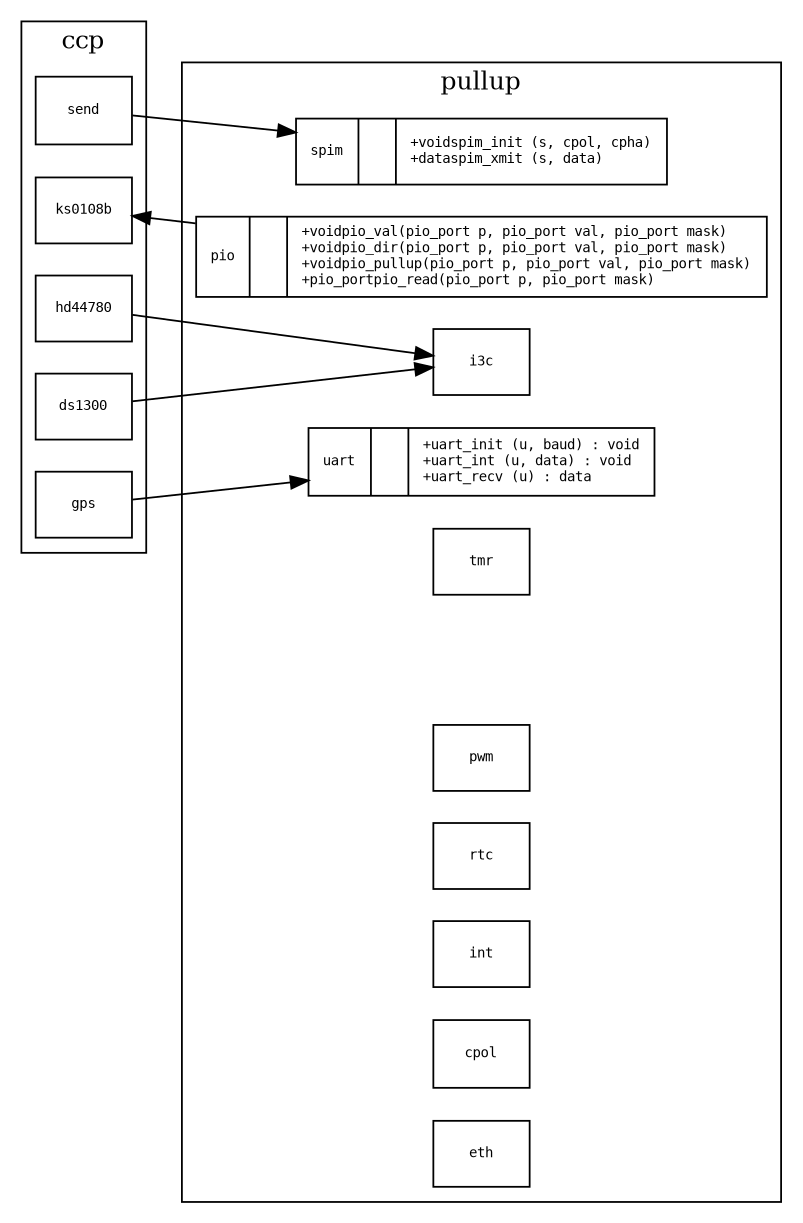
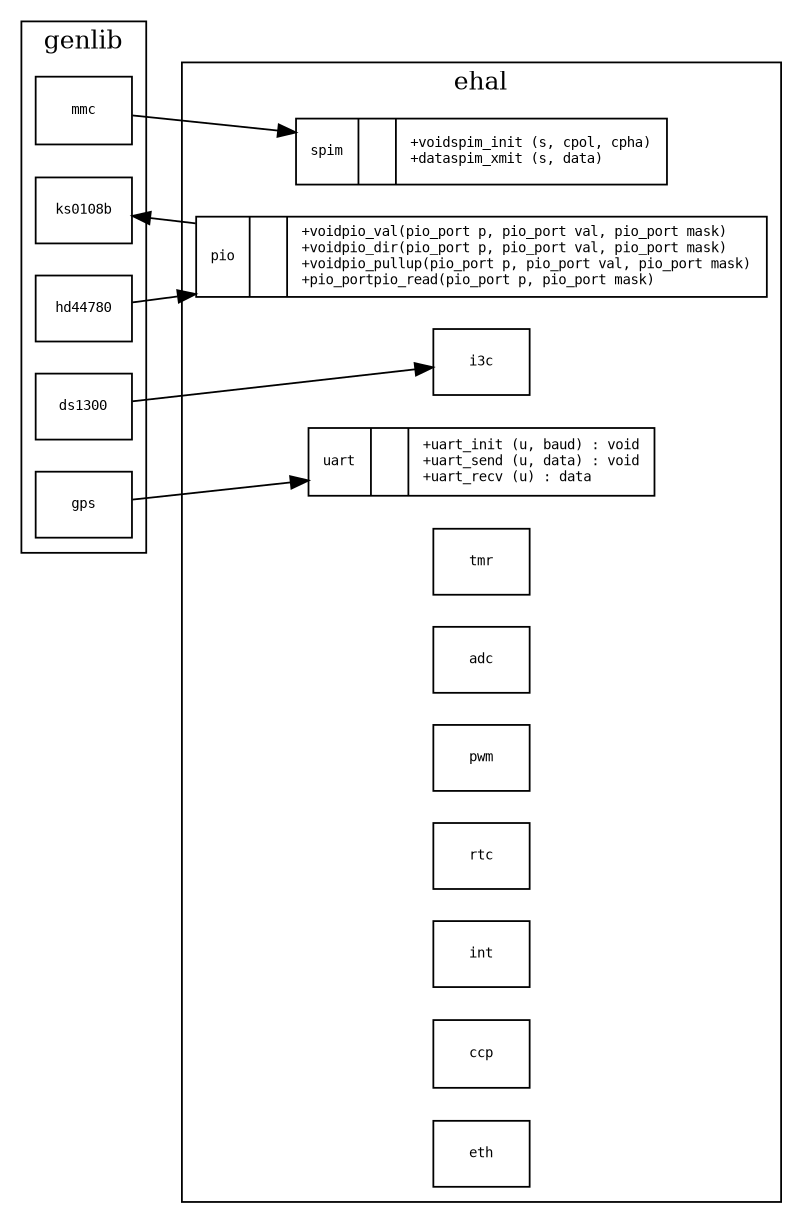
(84, 42) -> (84, 42)
(482, 83) -> (482, 83)
(84, 111) -> (84, 111)
(274, 334) -> (157, 299)
(528, 461) -> (531, 461)
none -> (482, 660)
(482, 1054) -> (482, 1054)
